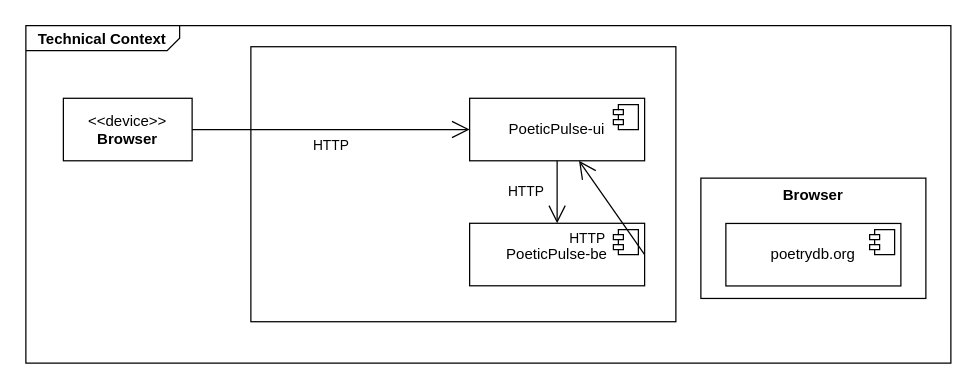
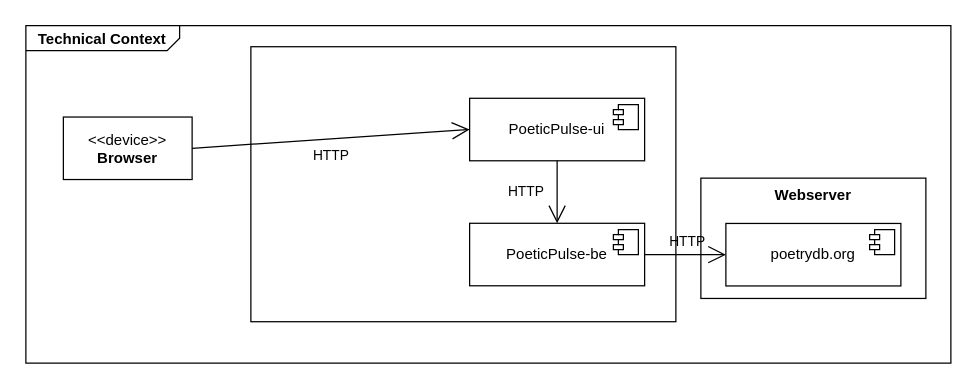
(128, 130) -> (128, 148)
(813, 196) -> (813, 196)
(613, 209) -> (684, 255)
